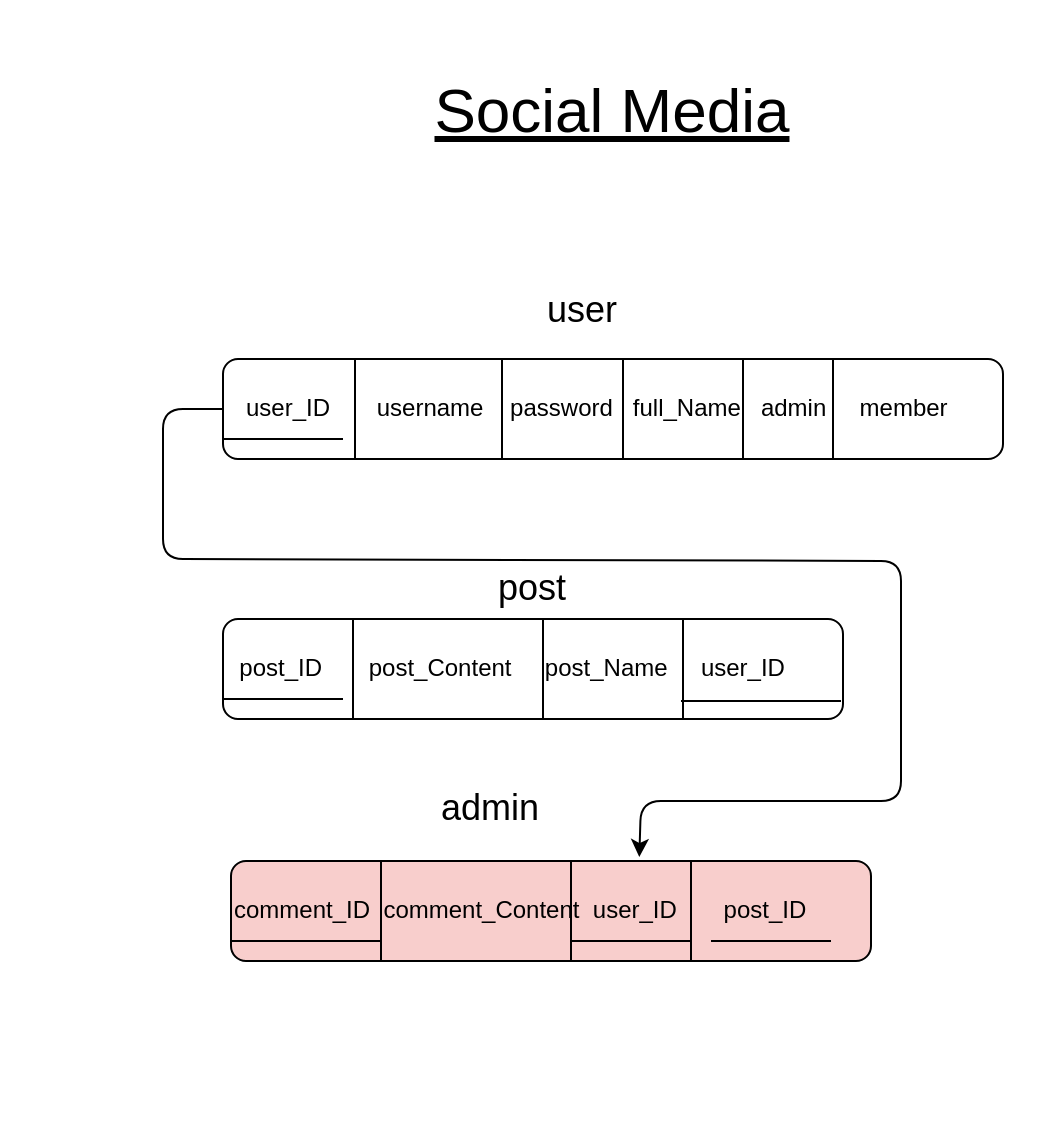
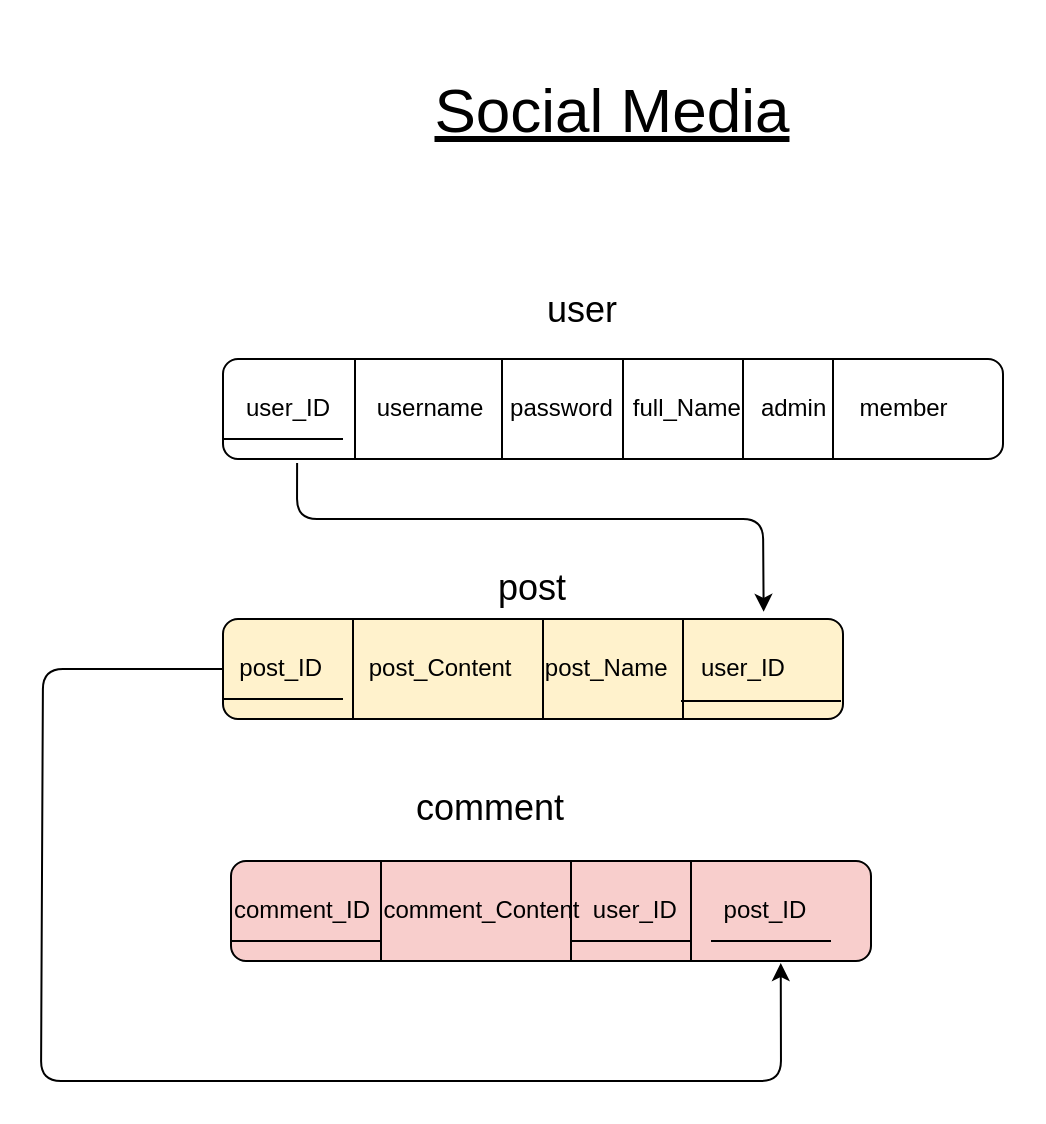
none -> (542, 519)
(691, 560) -> none
(533, 669) -> (533, 669)
(491, 809) -> (491, 809)
none -> (174, 1081)
